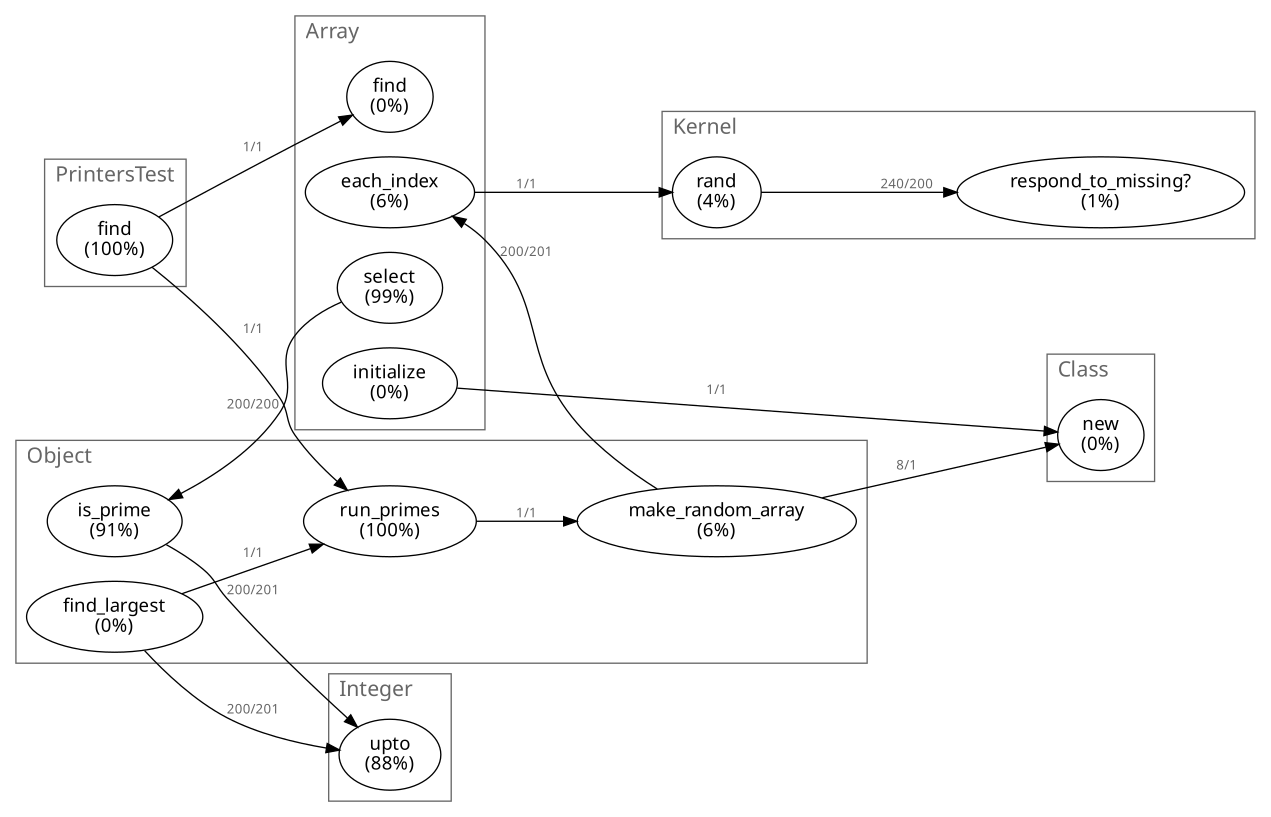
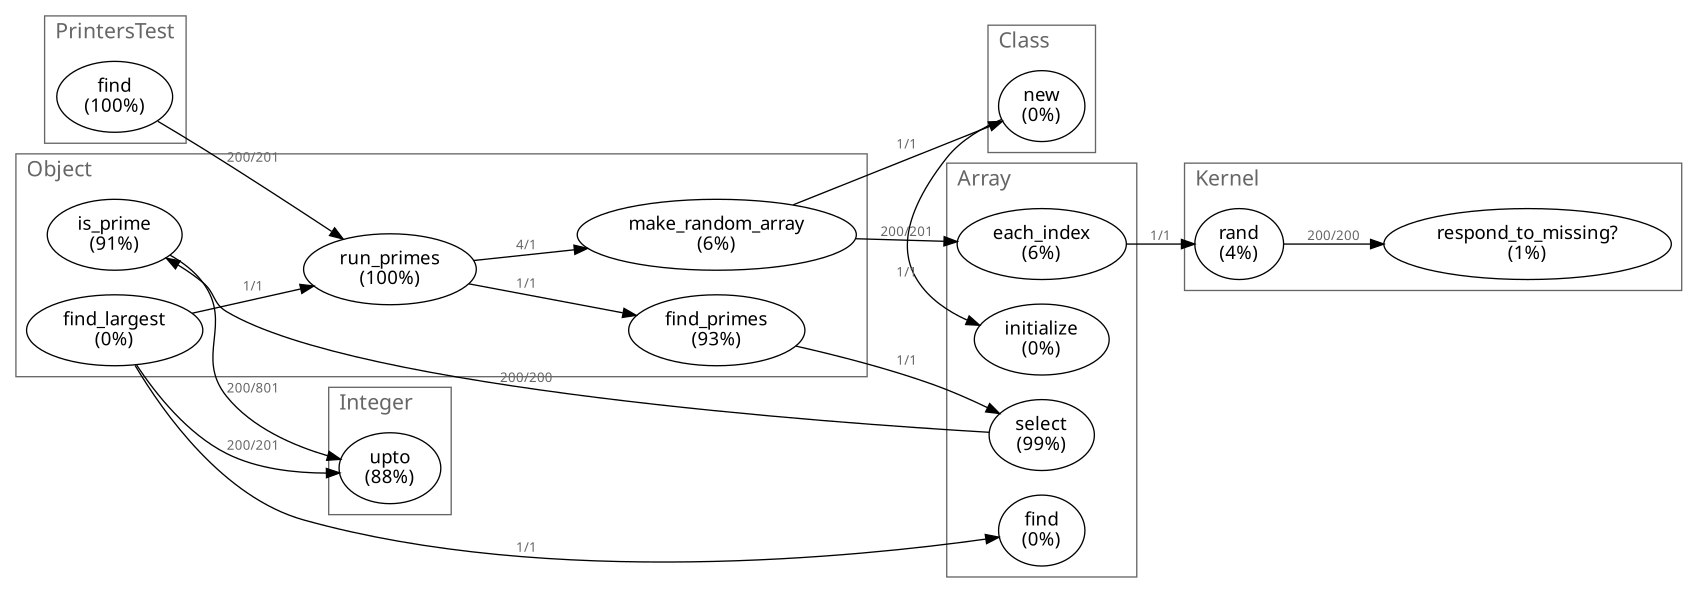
(249, 168) -> (527, 556)
(907, 185) -> (1334, 237)
(253, 330) -> (253, 159)
none -> (717, 330)
(751, 410) -> (914, 214)
(907, 466) -> (907, 145)
(527, 514) -> (527, 246)
(253, 591) -> (253, 389)
